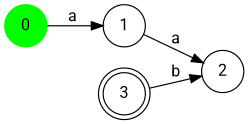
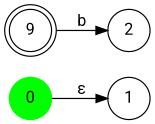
(73, 17) -> (82, 90)
(168, 46) -> none
(124, 94) -> (30, 30)
